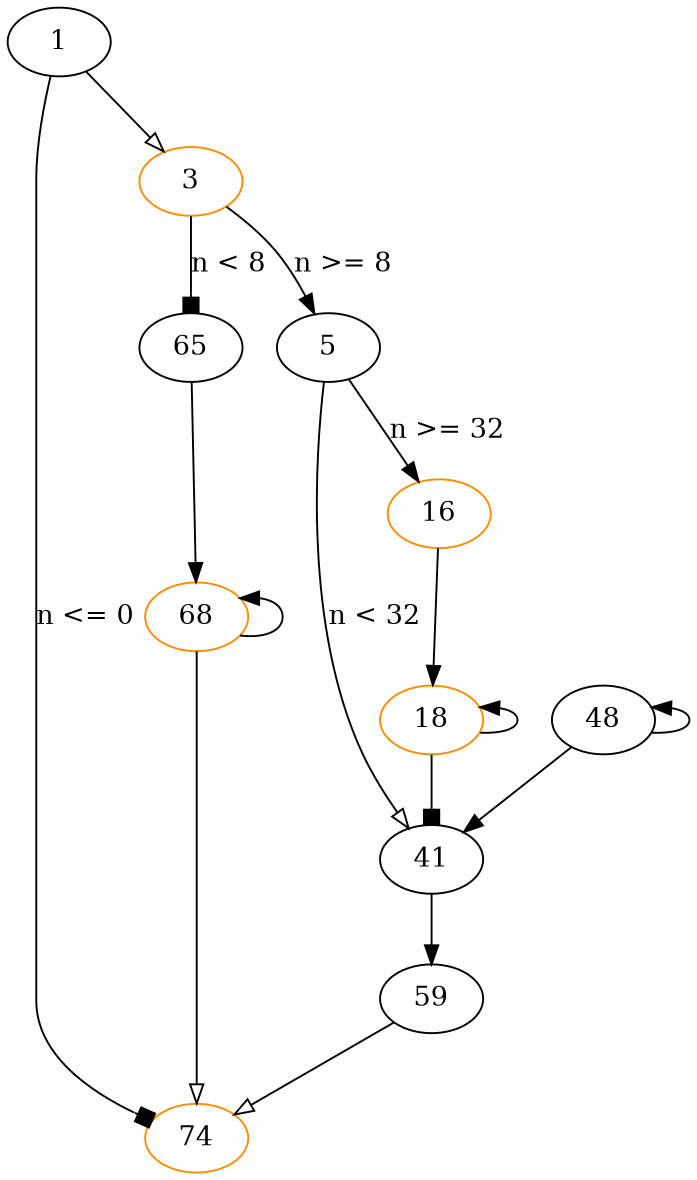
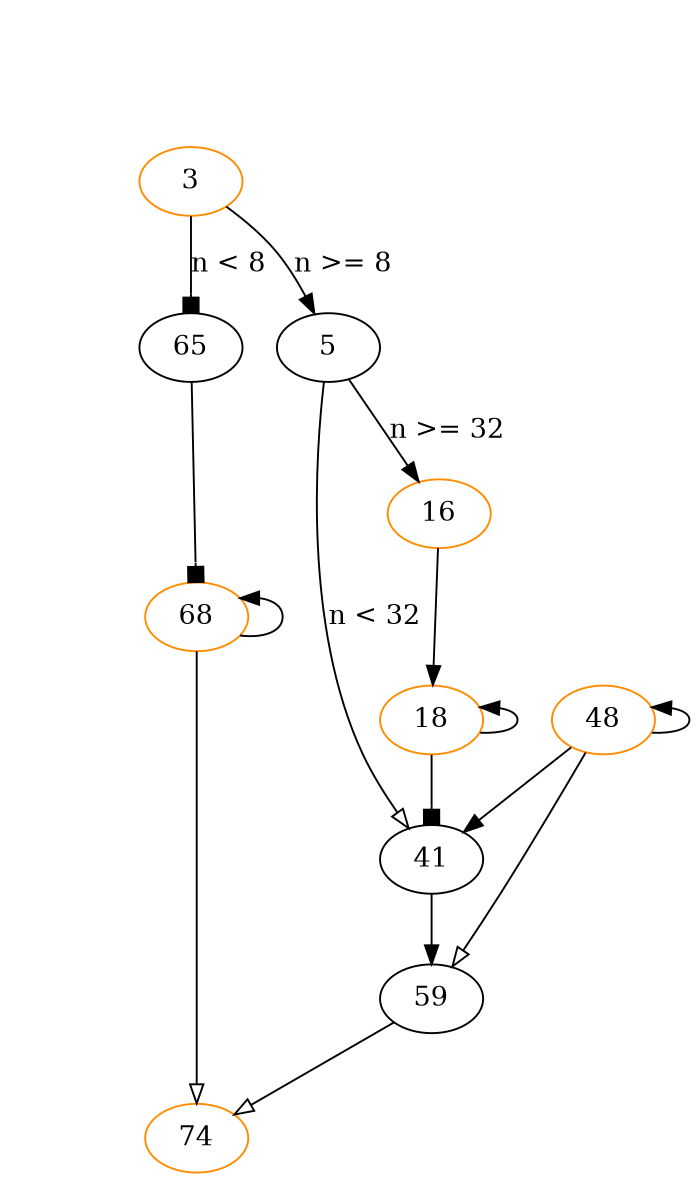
(59, 42) -> none
(194, 472) -> (194, 472)
(603, 720) -> (603, 720)
none -> (526, 853)
